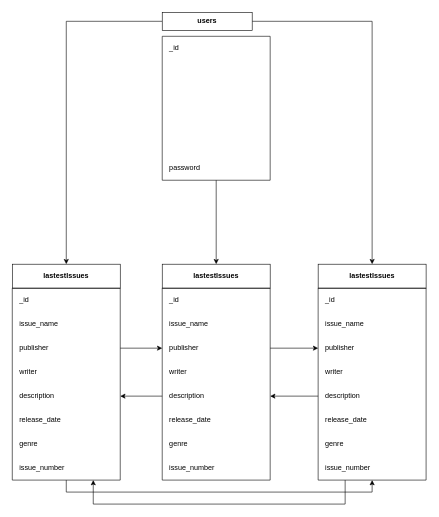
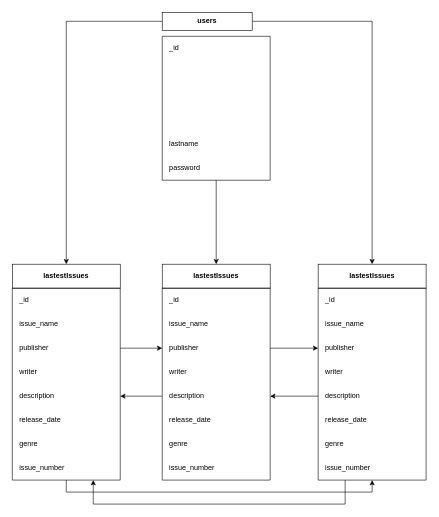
none -> (216, 144)
